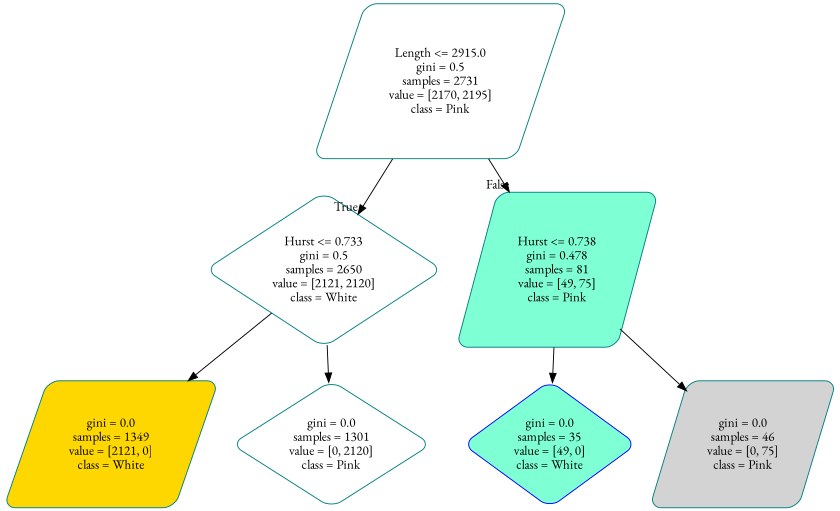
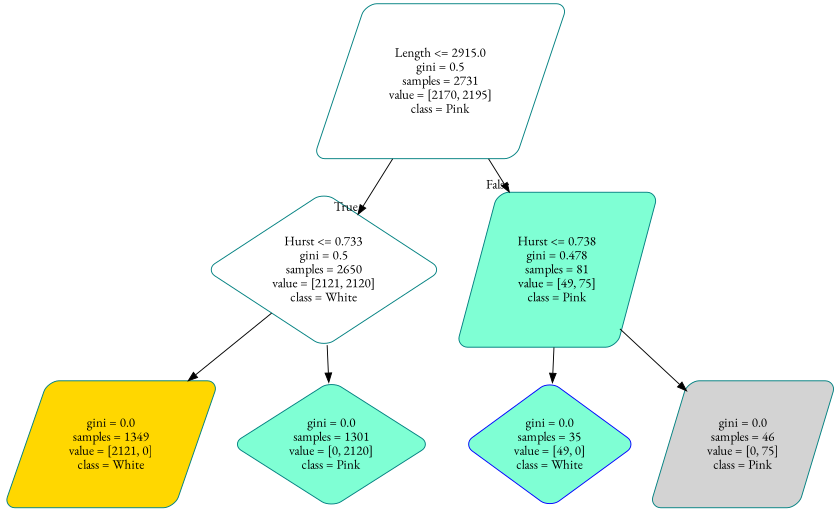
(331, 444) -> (331, 444)
